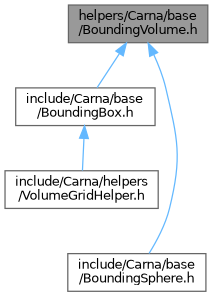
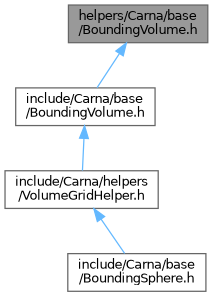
(85, 107) -> (85, 107)
(177, 155) -> (113, 236)
